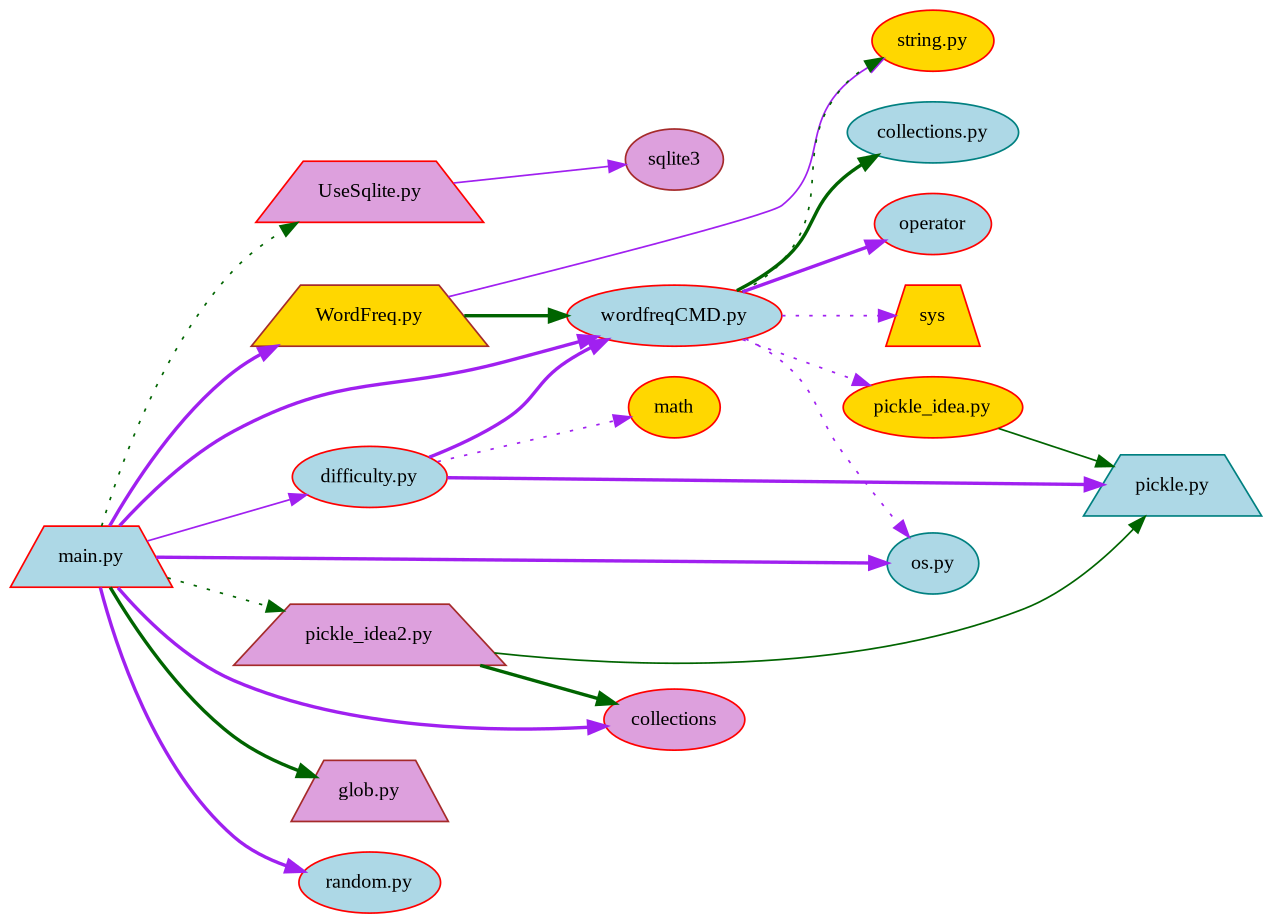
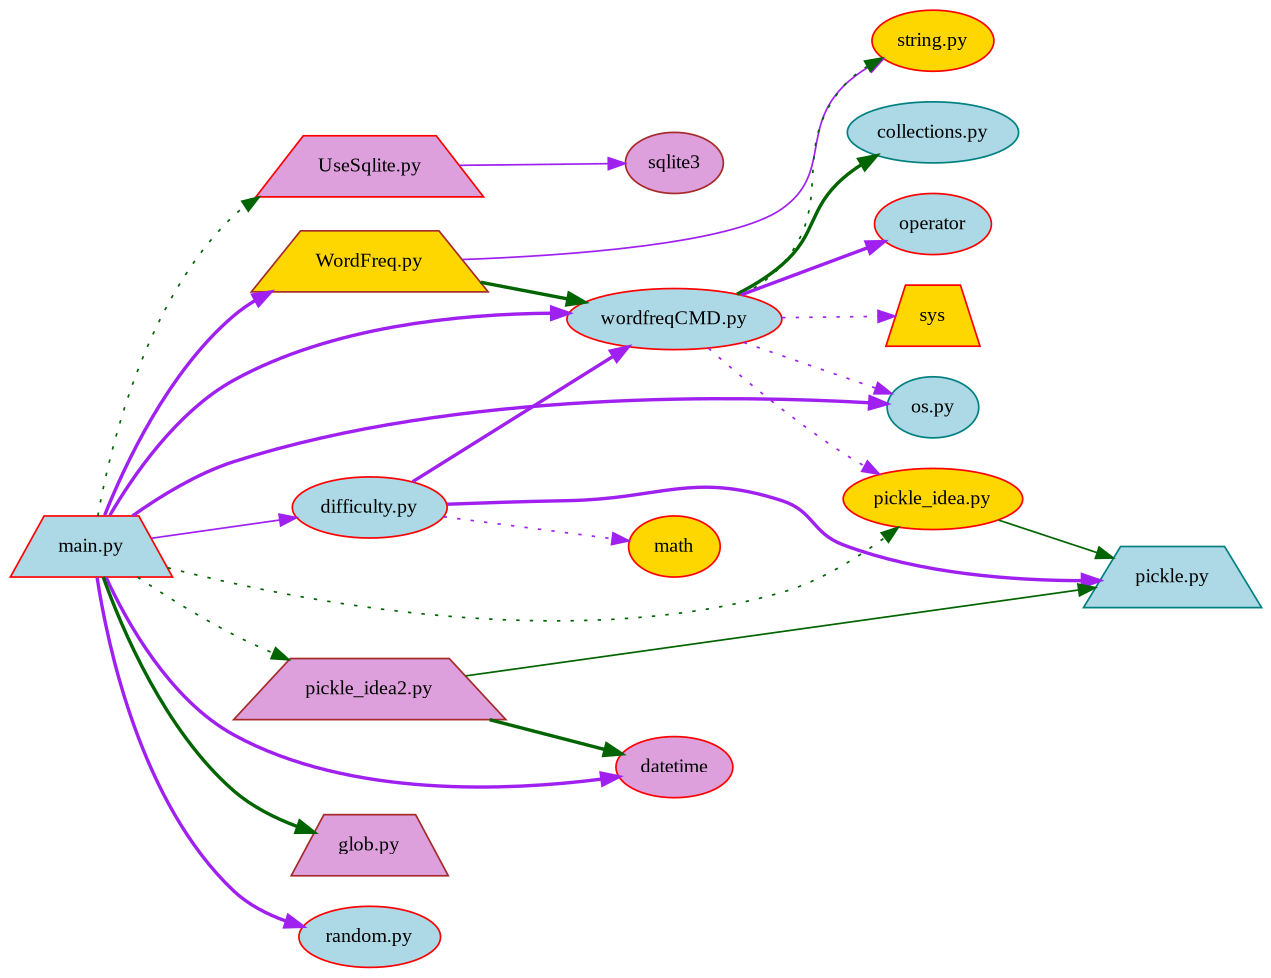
none -> (532, 620)
(674, 720) -> (674, 767)
